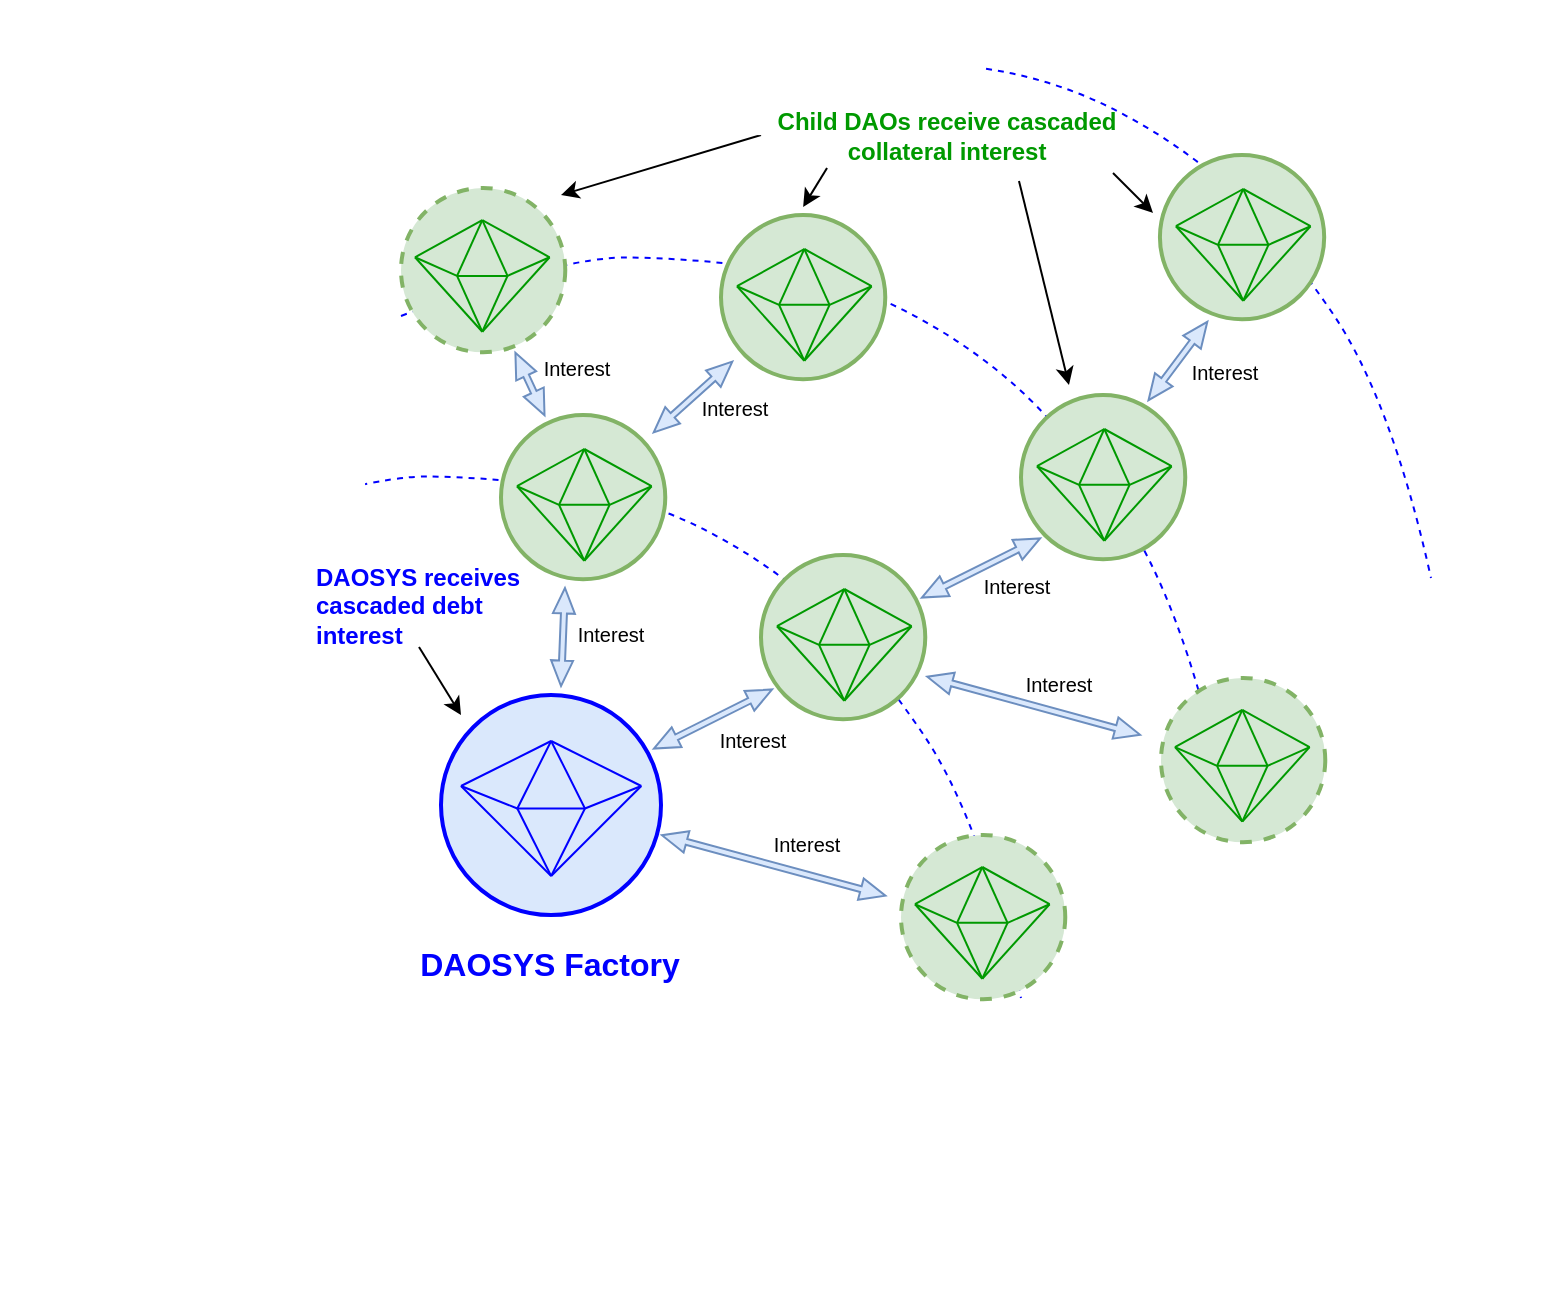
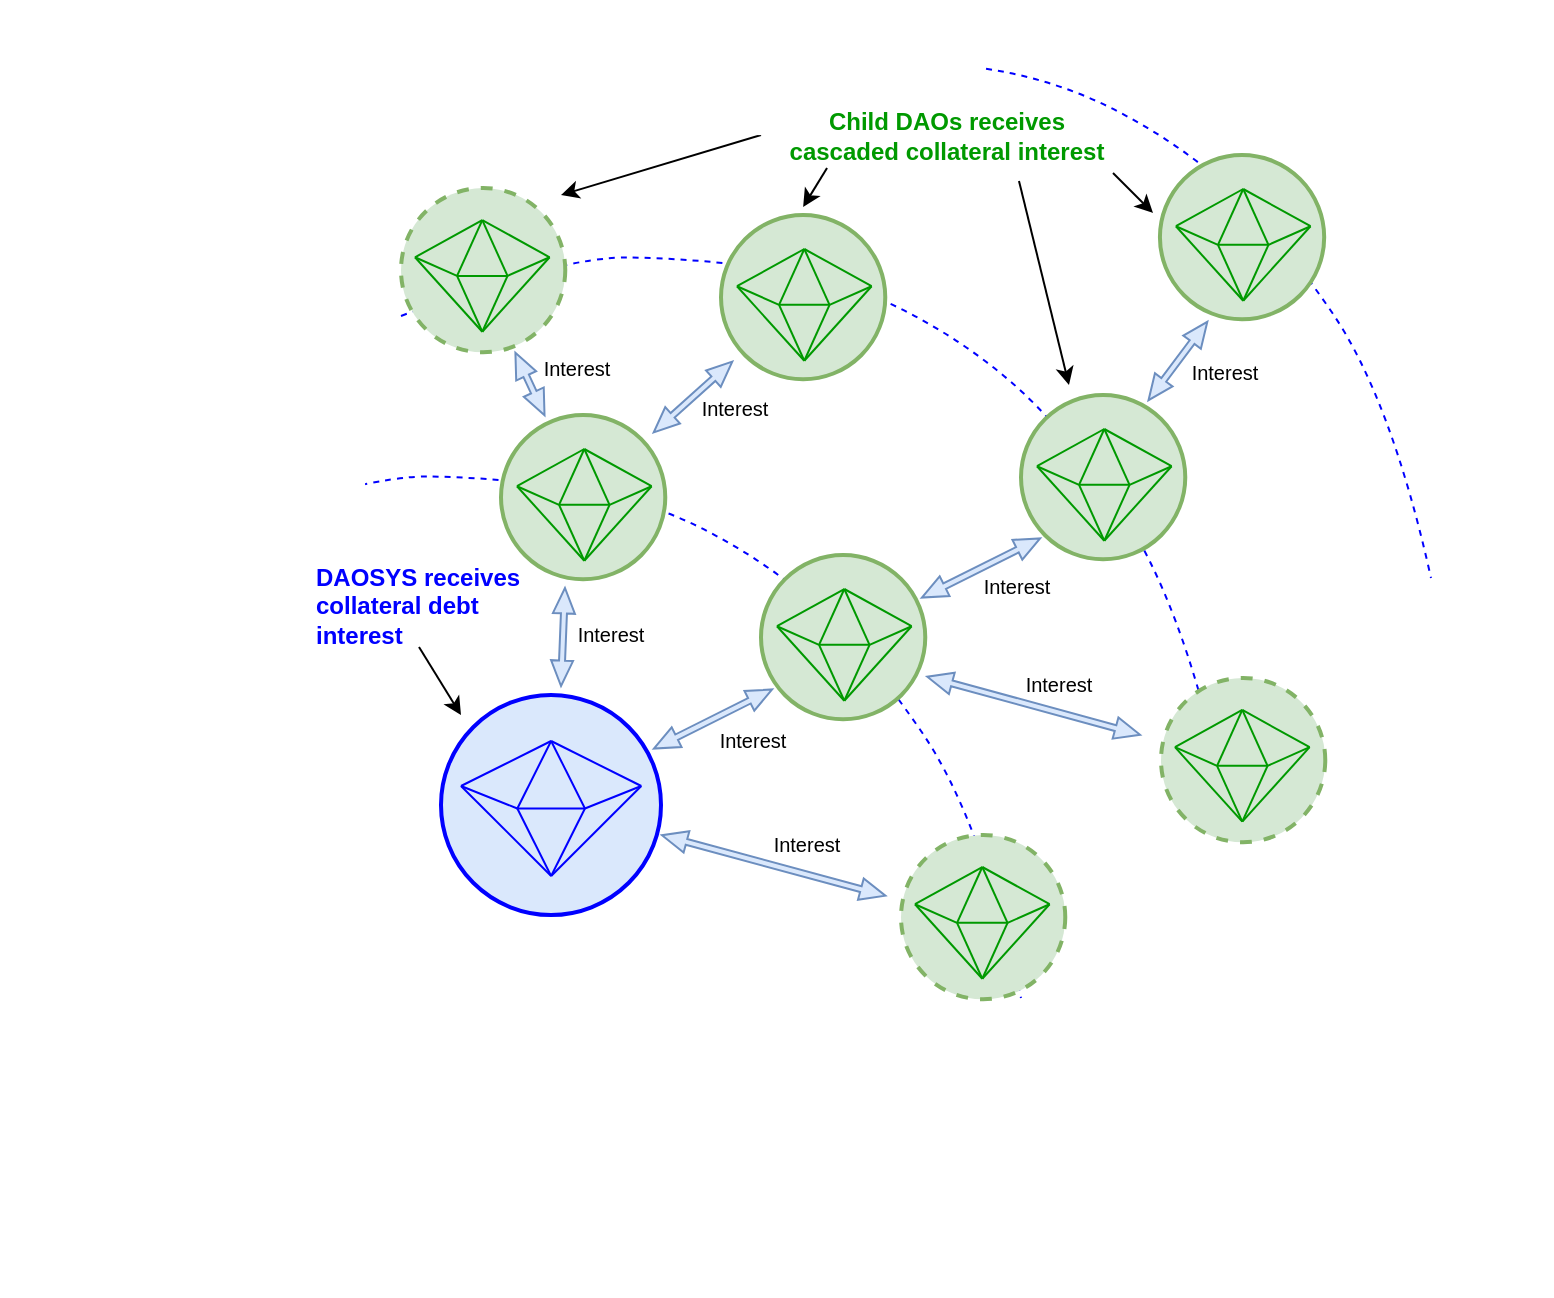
(948, 137) -> (948, 137)
(421, 607) -> (421, 607)
(551, 965) -> none
